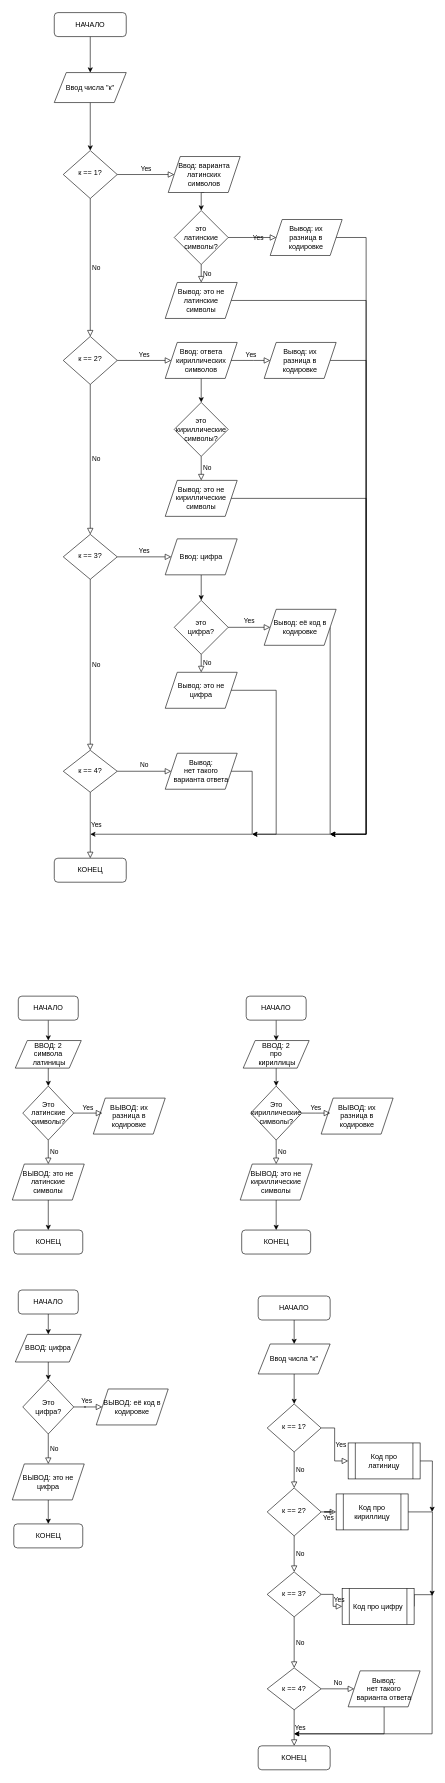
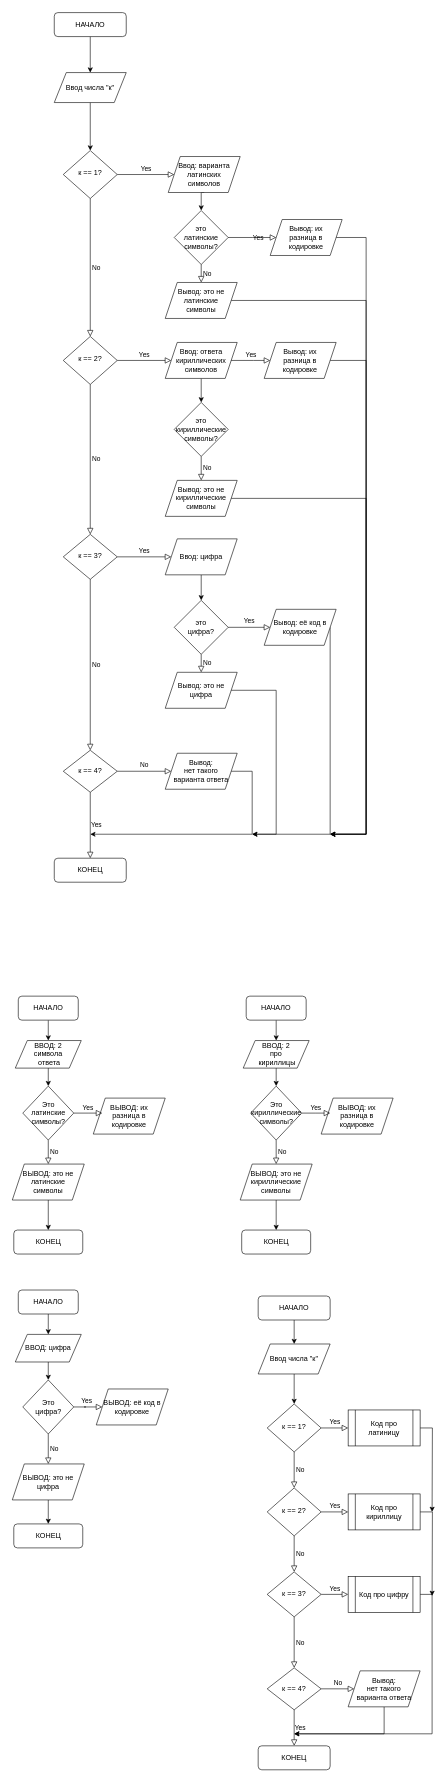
(48, 1055) -> (48, 1055)
(384, 1461) -> (384, 1428)
(372, 1512) -> (384, 1512)
(378, 1607) -> (384, 1595)
